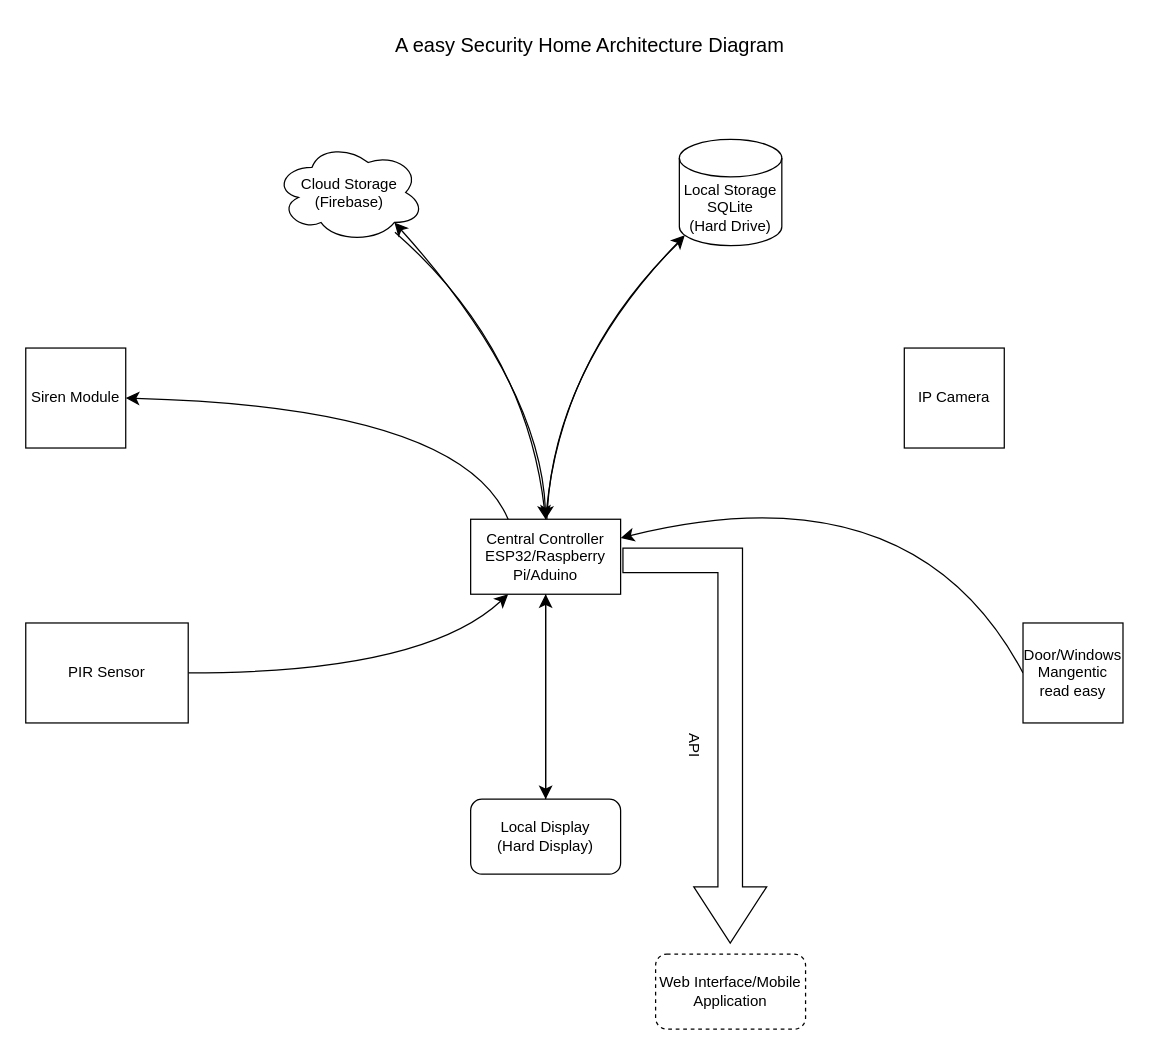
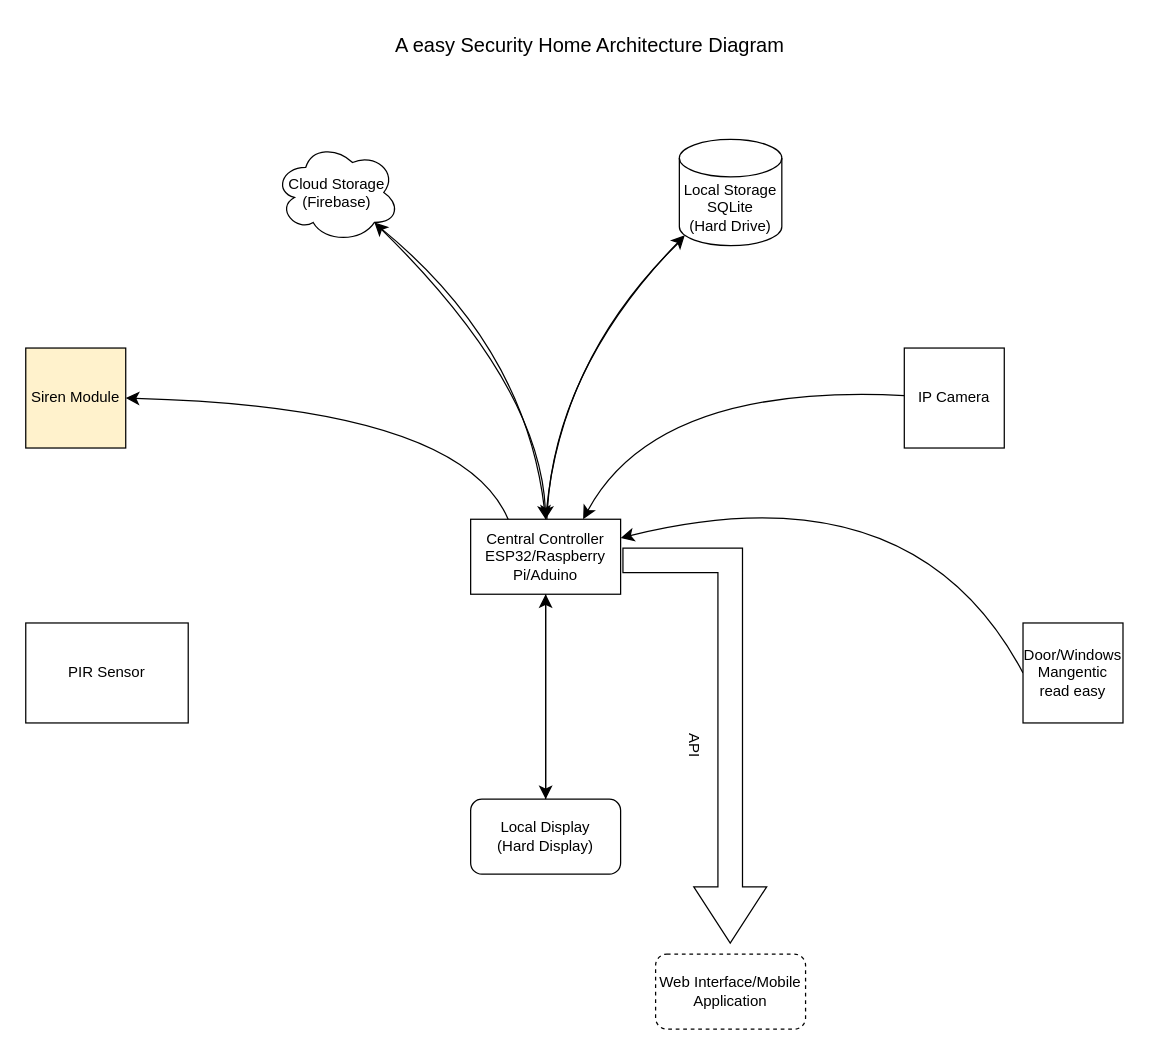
(349, 193) -> (337, 193)
(76, 398) -> (76, 398)
none -> (729, 410)
(350, 662) -> none
